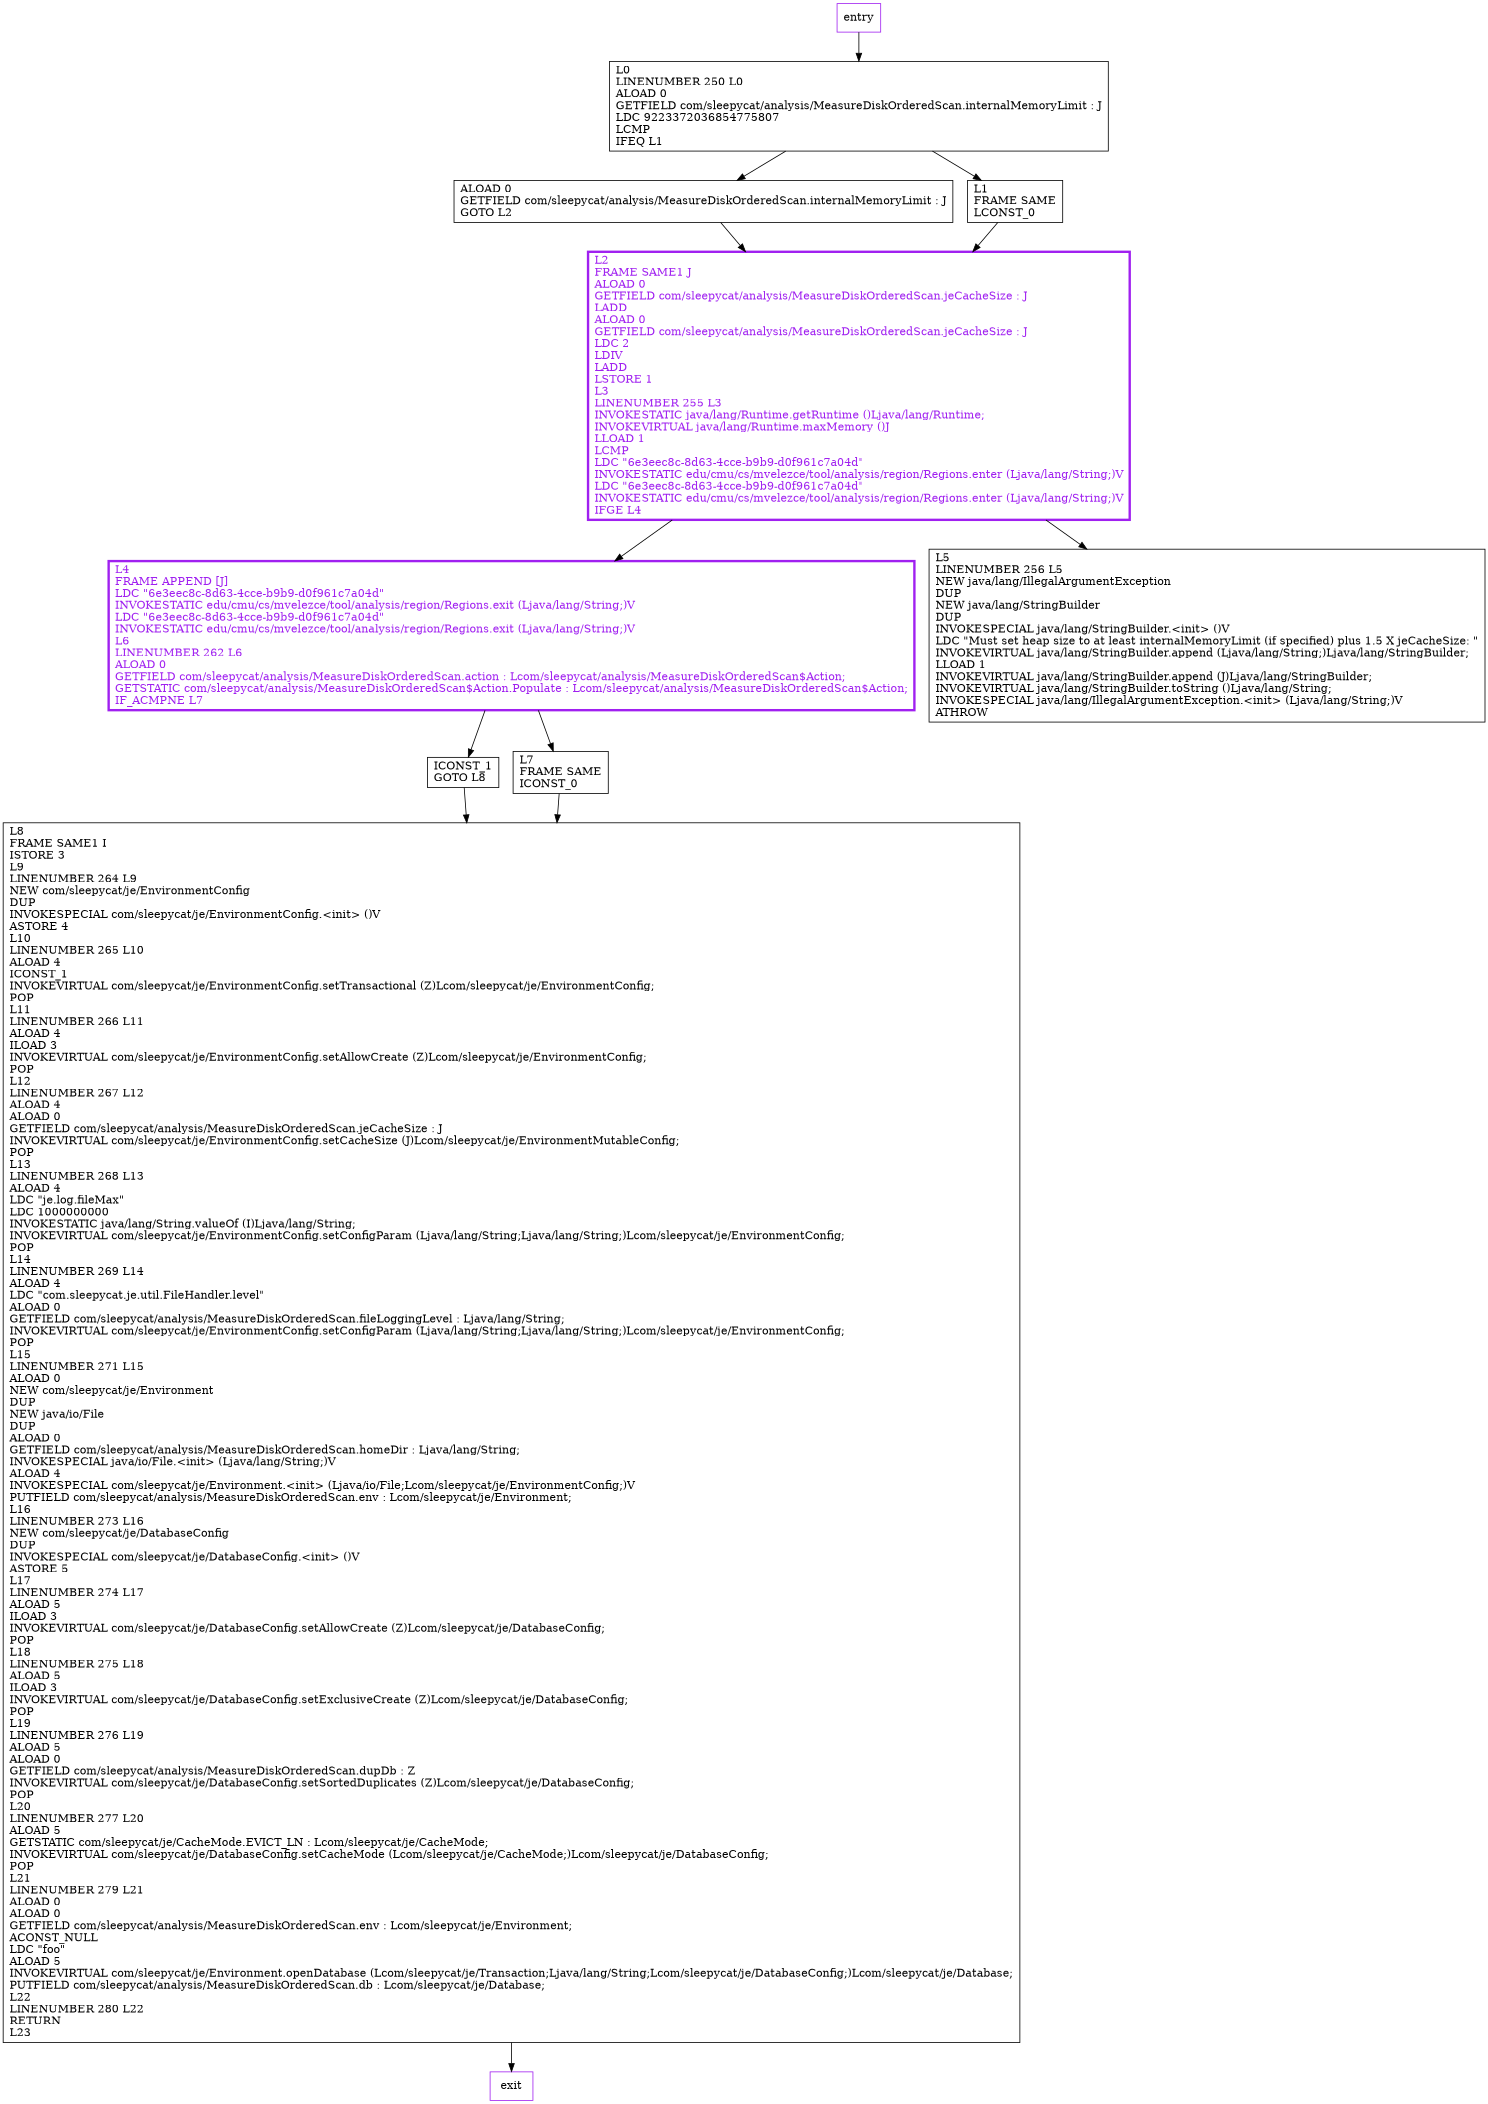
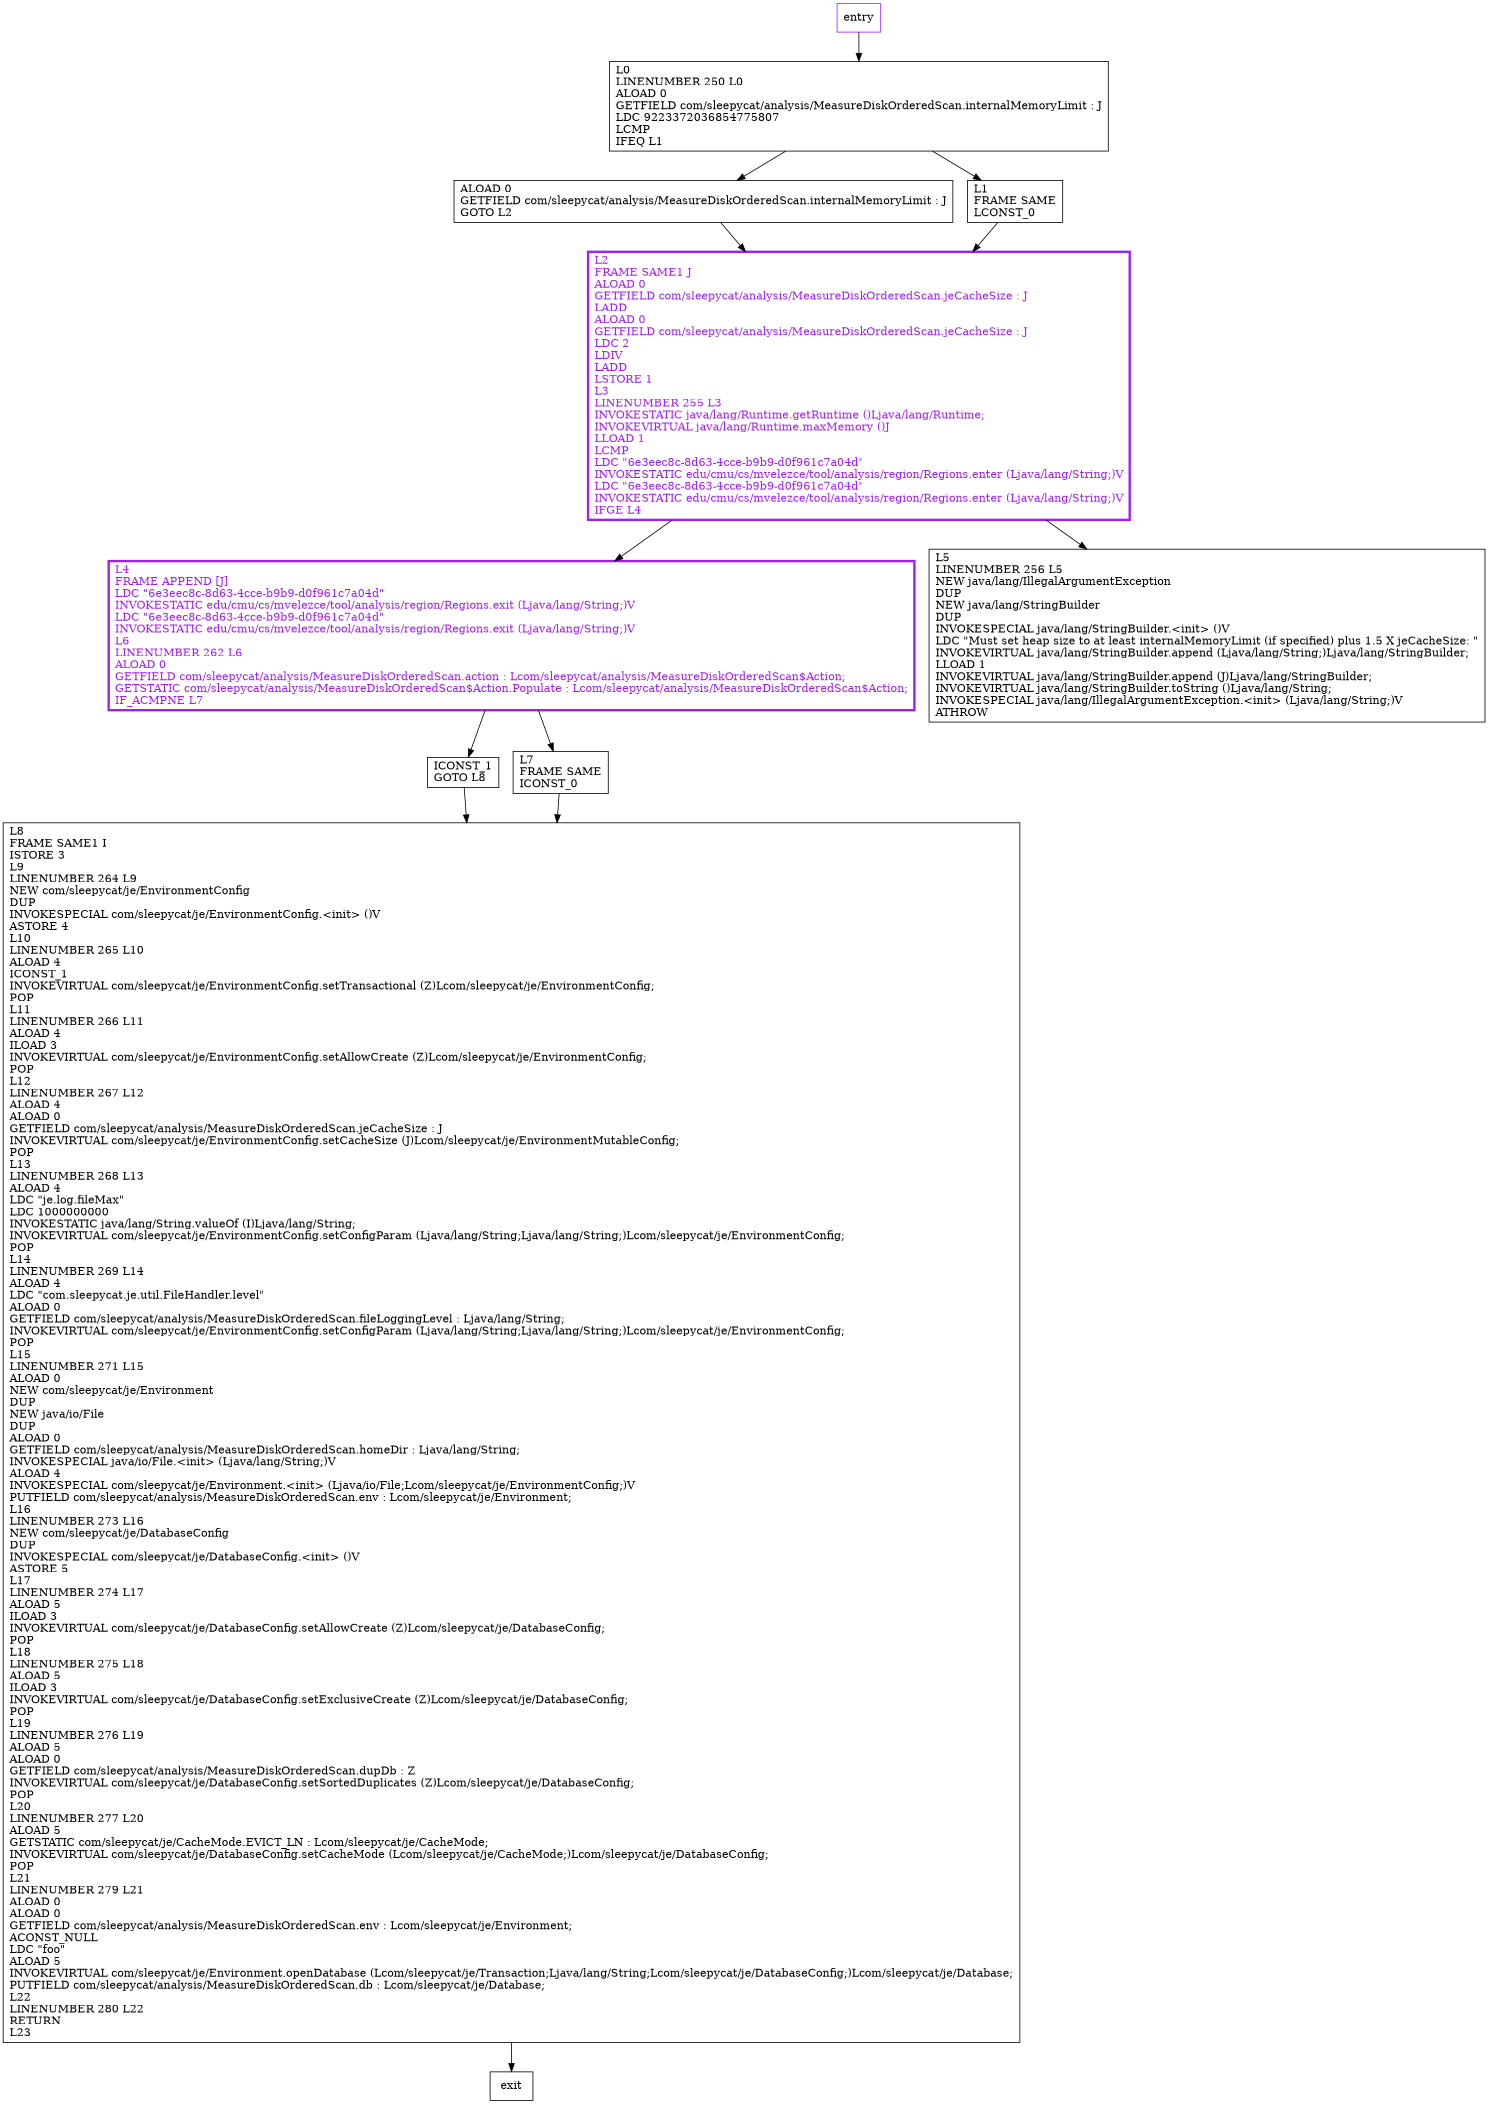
(512, 2086) -> (512, 2086)
